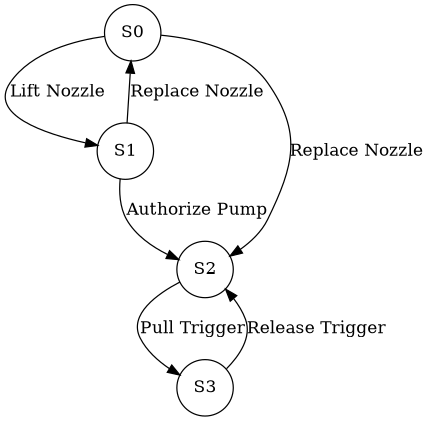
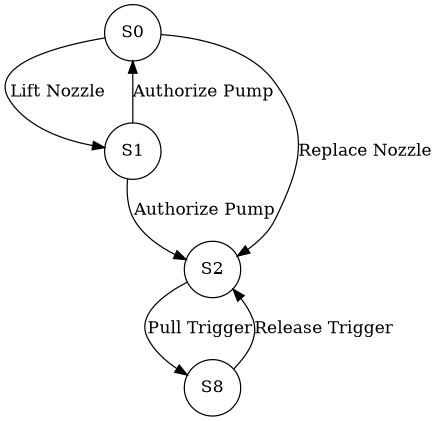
(197, 92) -> (203, 92)
(205, 388) -> (213, 388)
